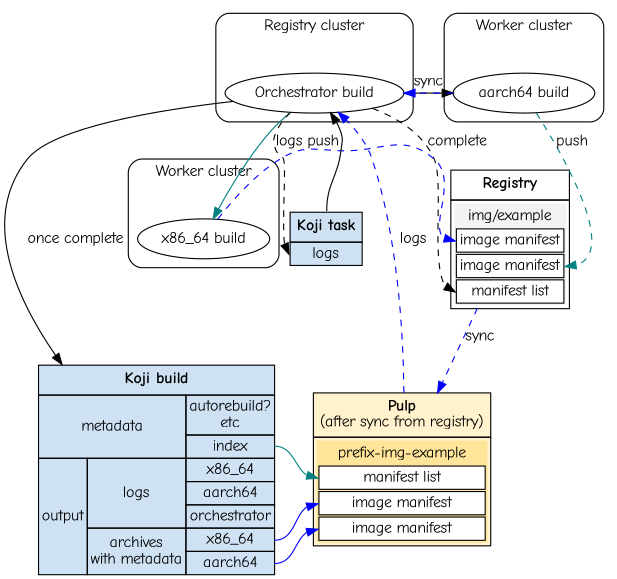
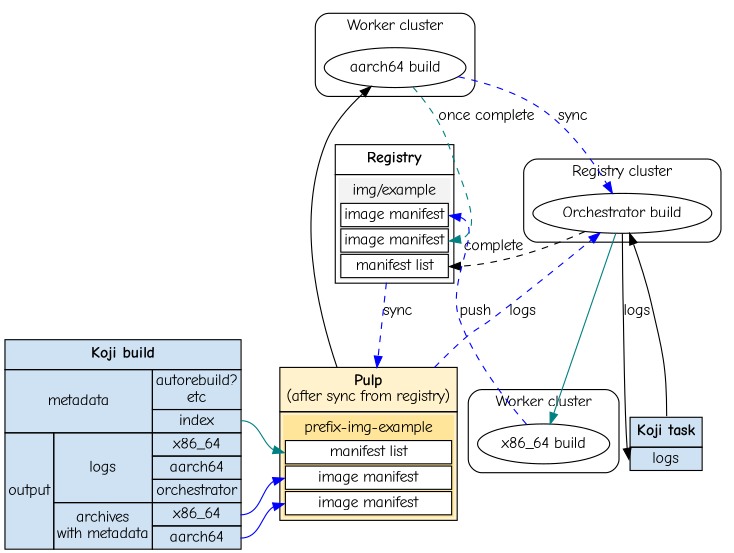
(423, 93) -> (311, 225)
(572, 141) -> (487, 116)
(277, 152) -> (624, 341)
(29, 158) -> none
